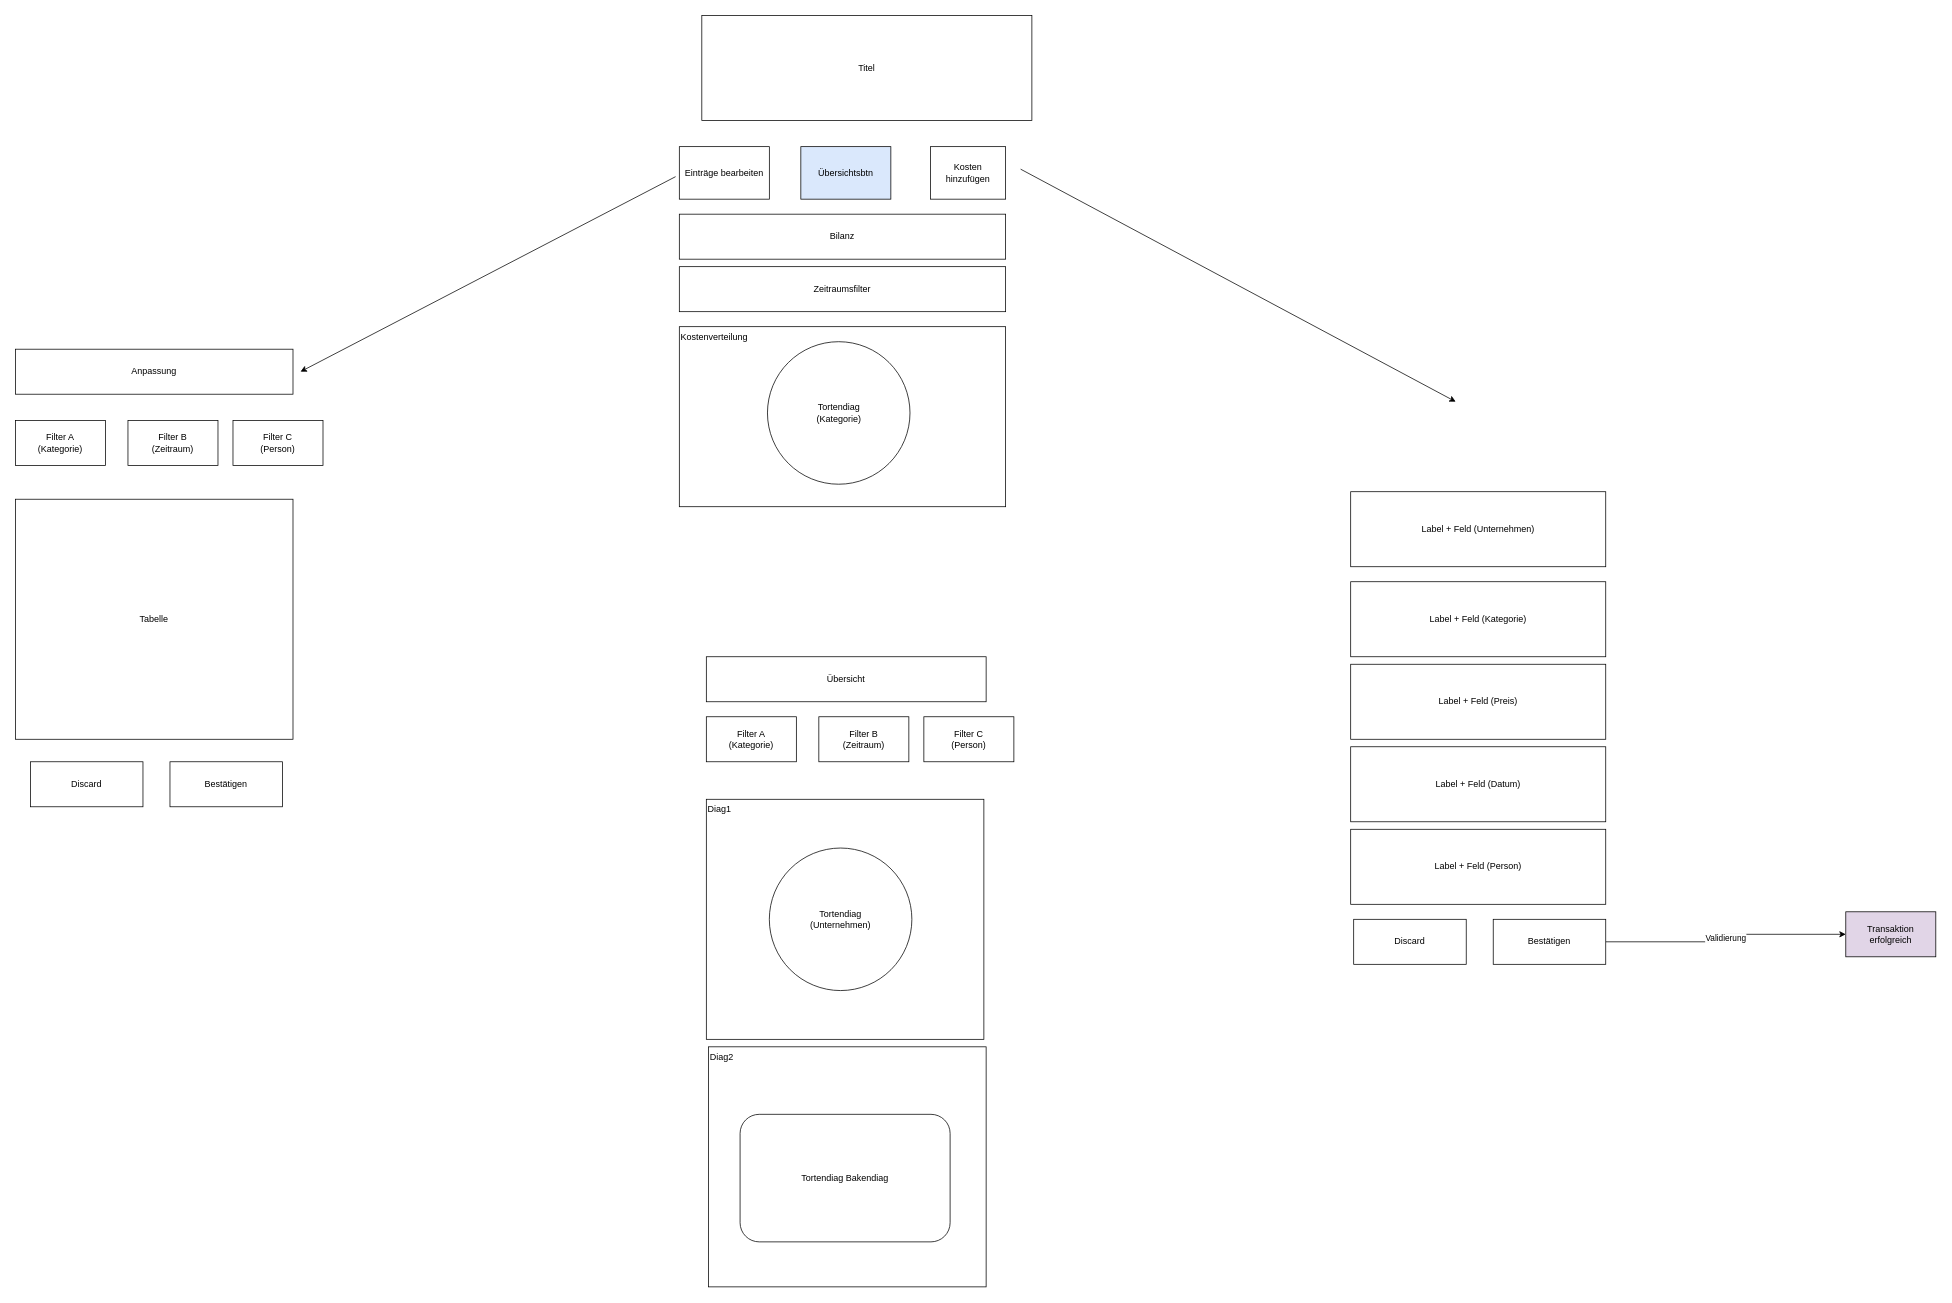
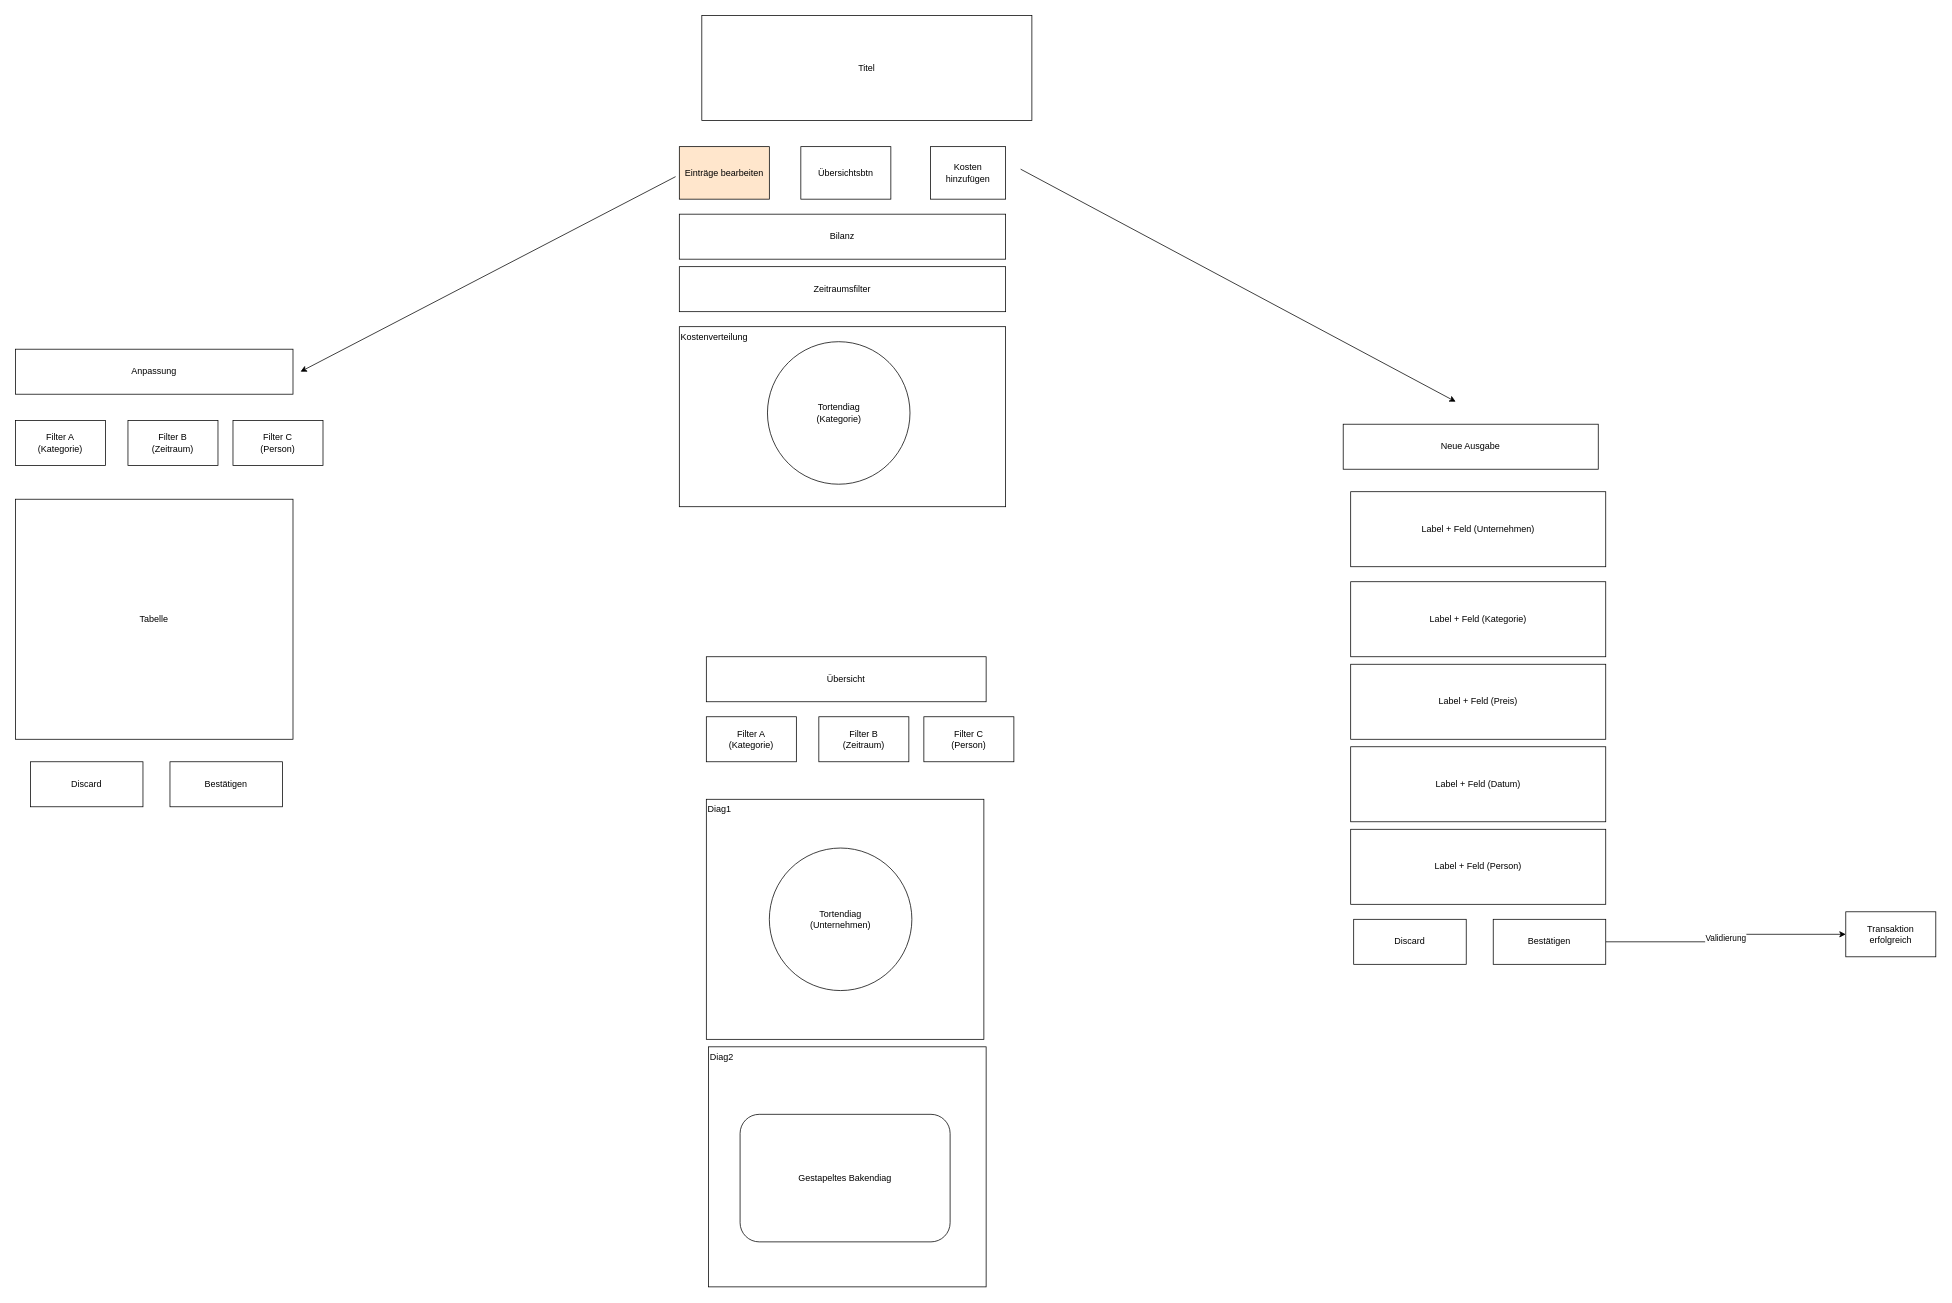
(724, 173) -> (724, 173)
(846, 173) -> (846, 173)
none -> (1470, 447)
(1890, 934) -> (1890, 934)
(845, 1178) -> (845, 1178)
